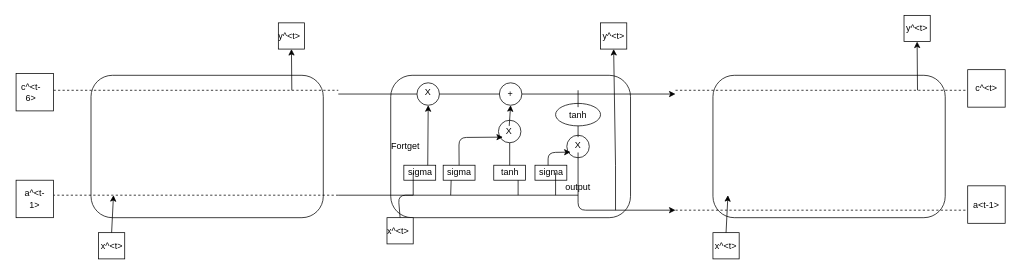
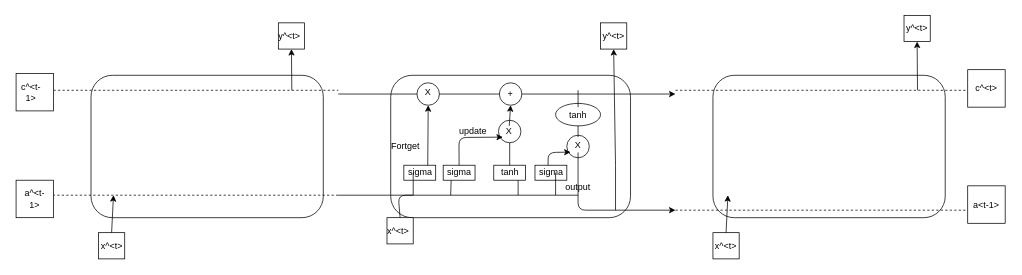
(30, 93) -> (30, 93)
none -> (473, 132)
